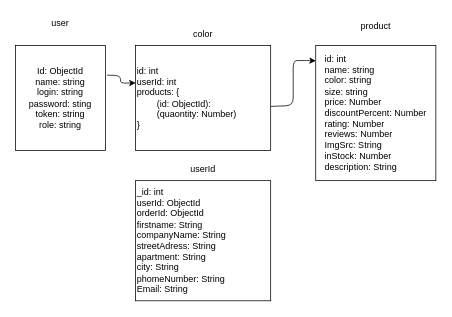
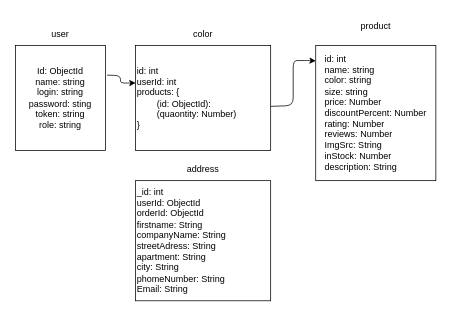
(60, 23) -> (60, 34)
(203, 169) -> (203, 169)
